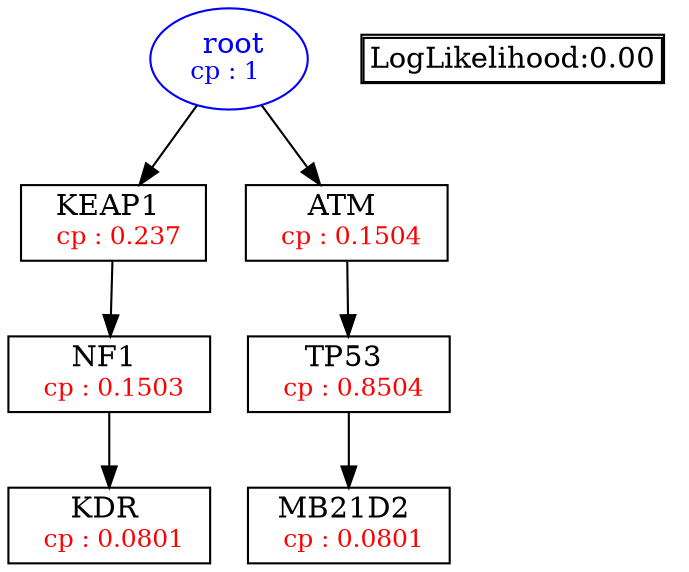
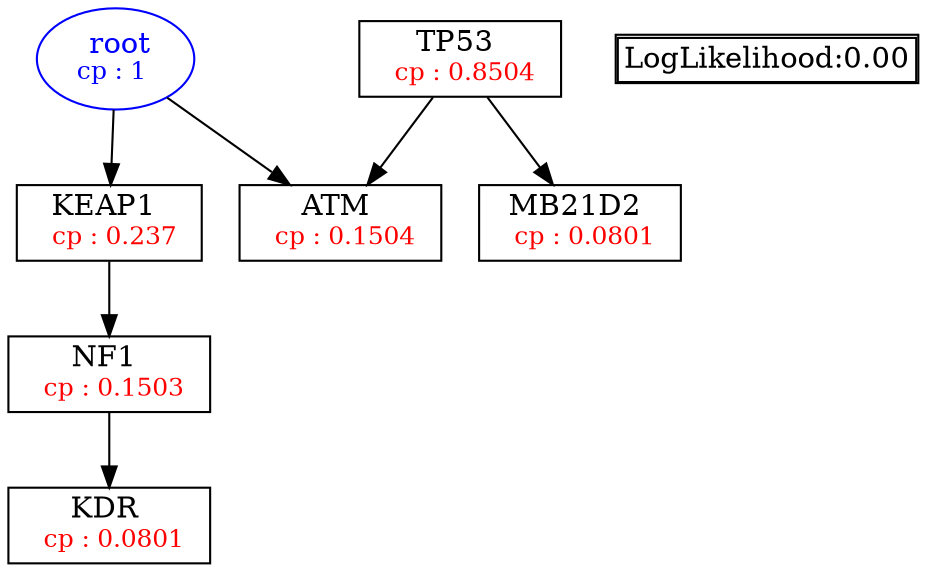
(348, 288) -> (407, 133)
